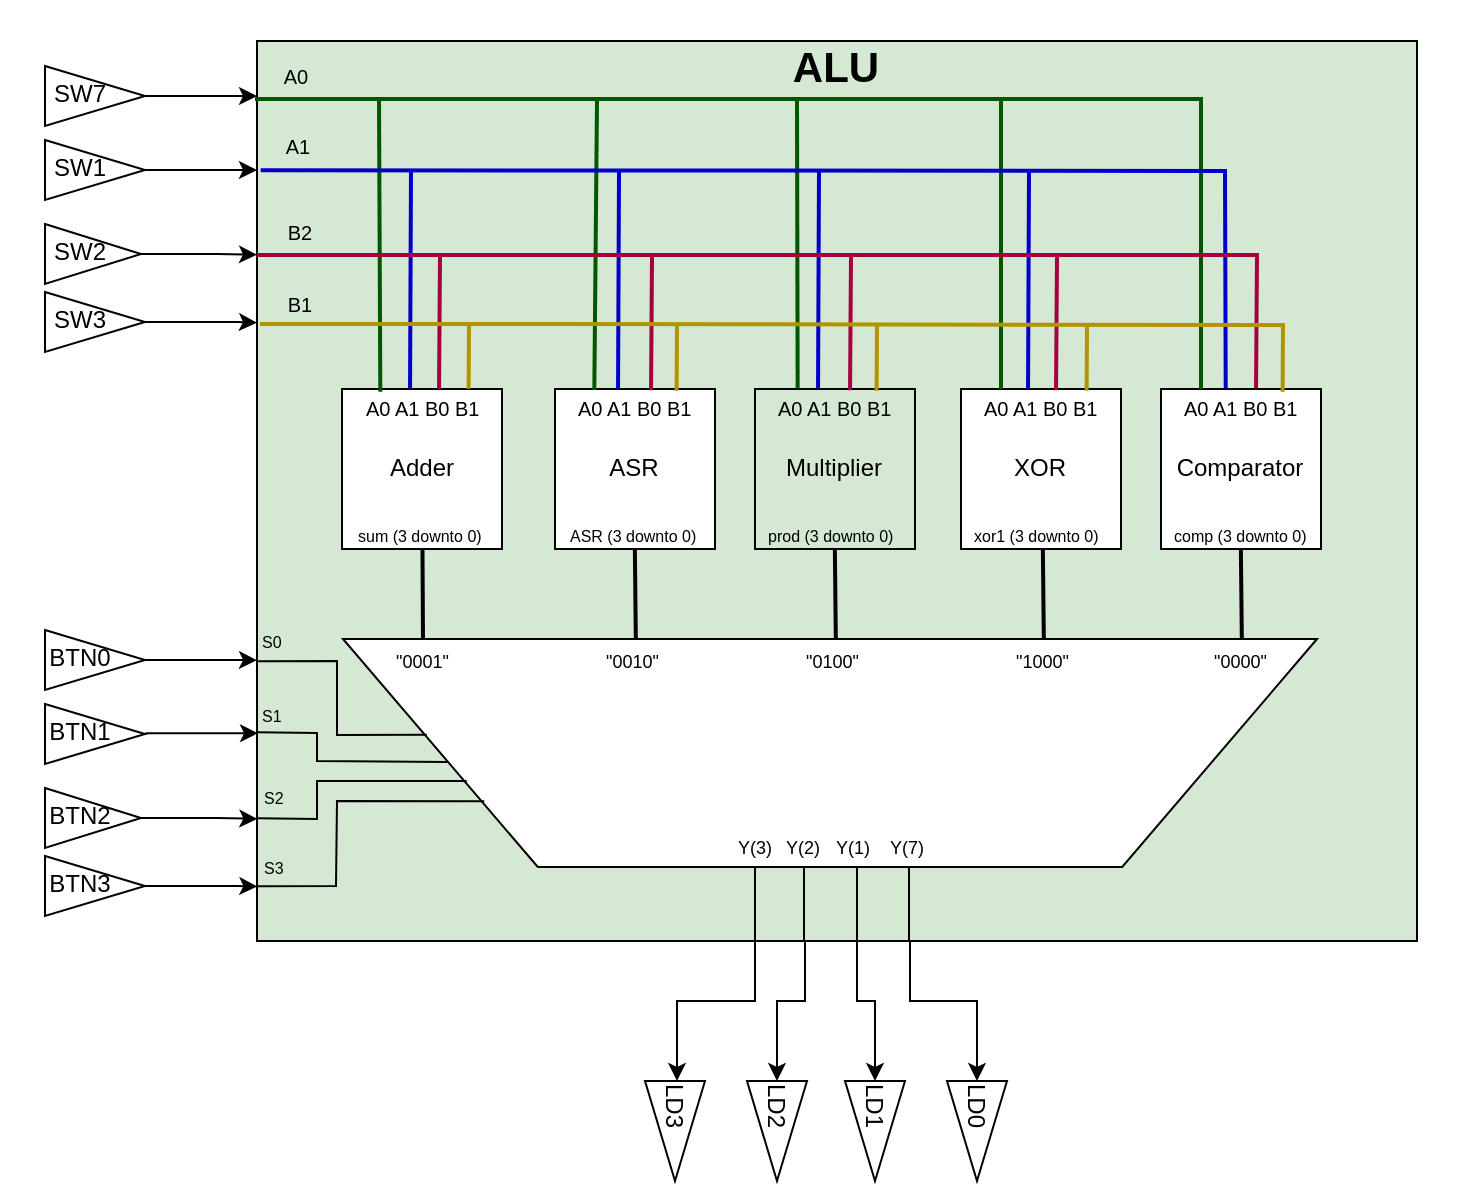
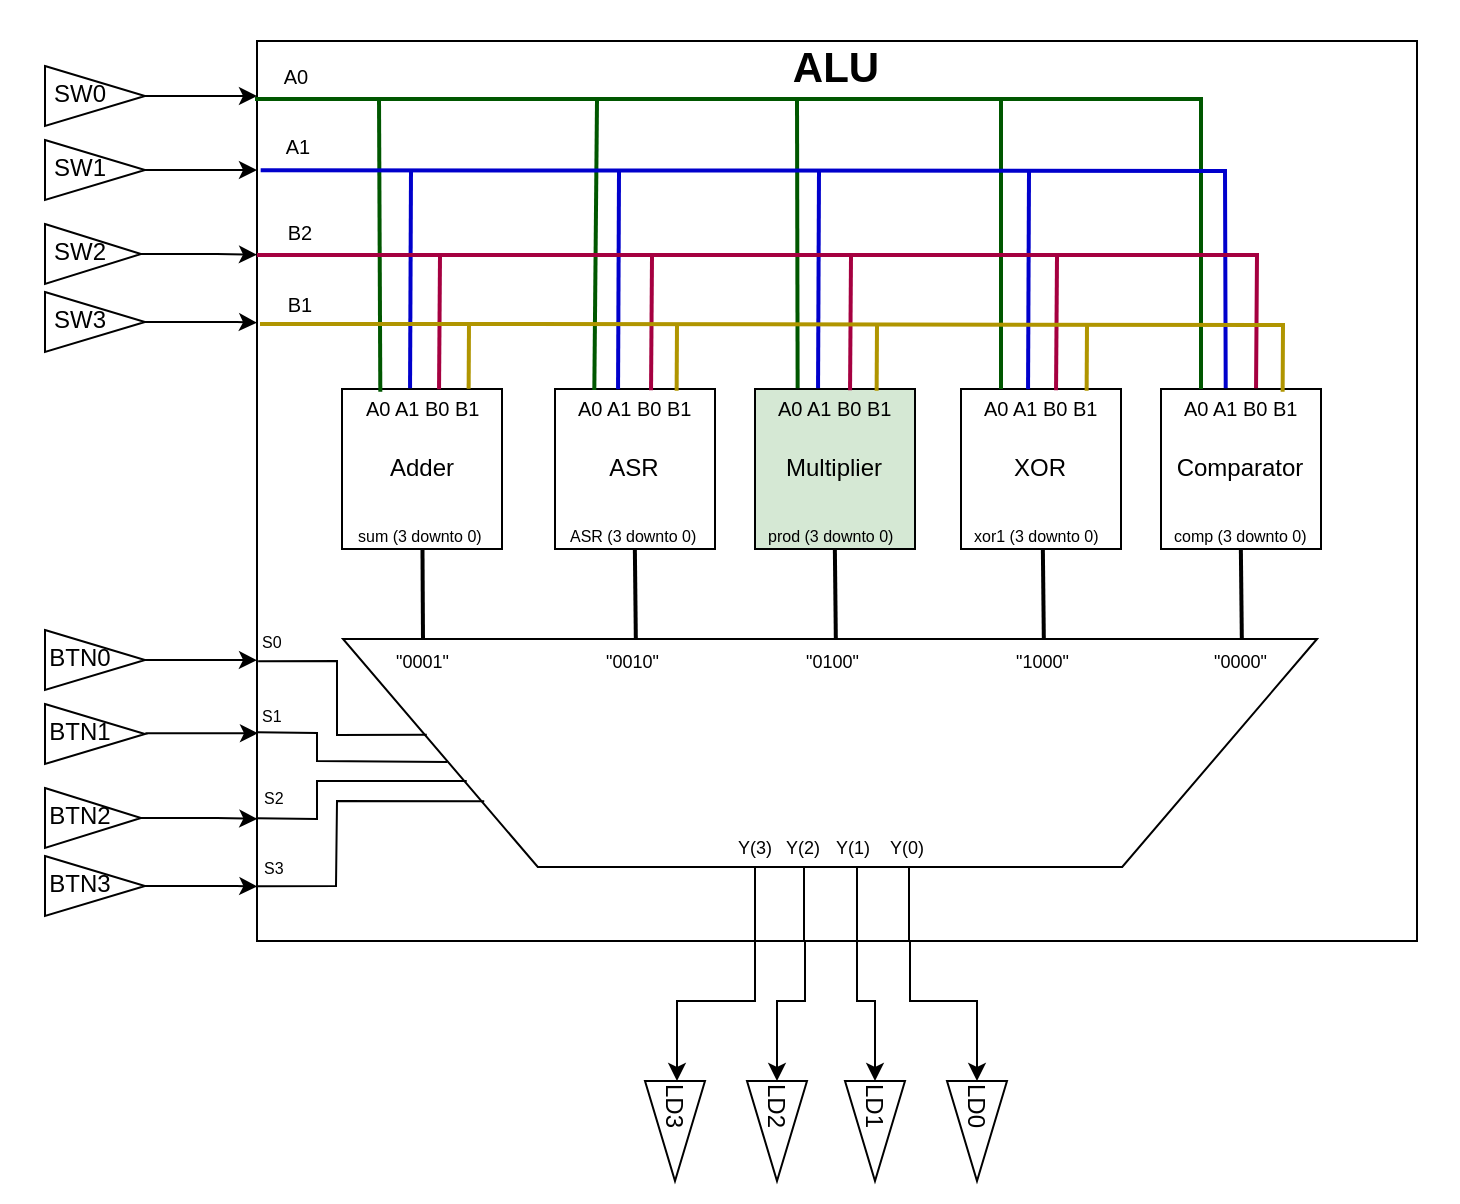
(837, 69) -> (837, 69)
(81, 95) -> (81, 95)
(908, 847) -> (908, 847)
